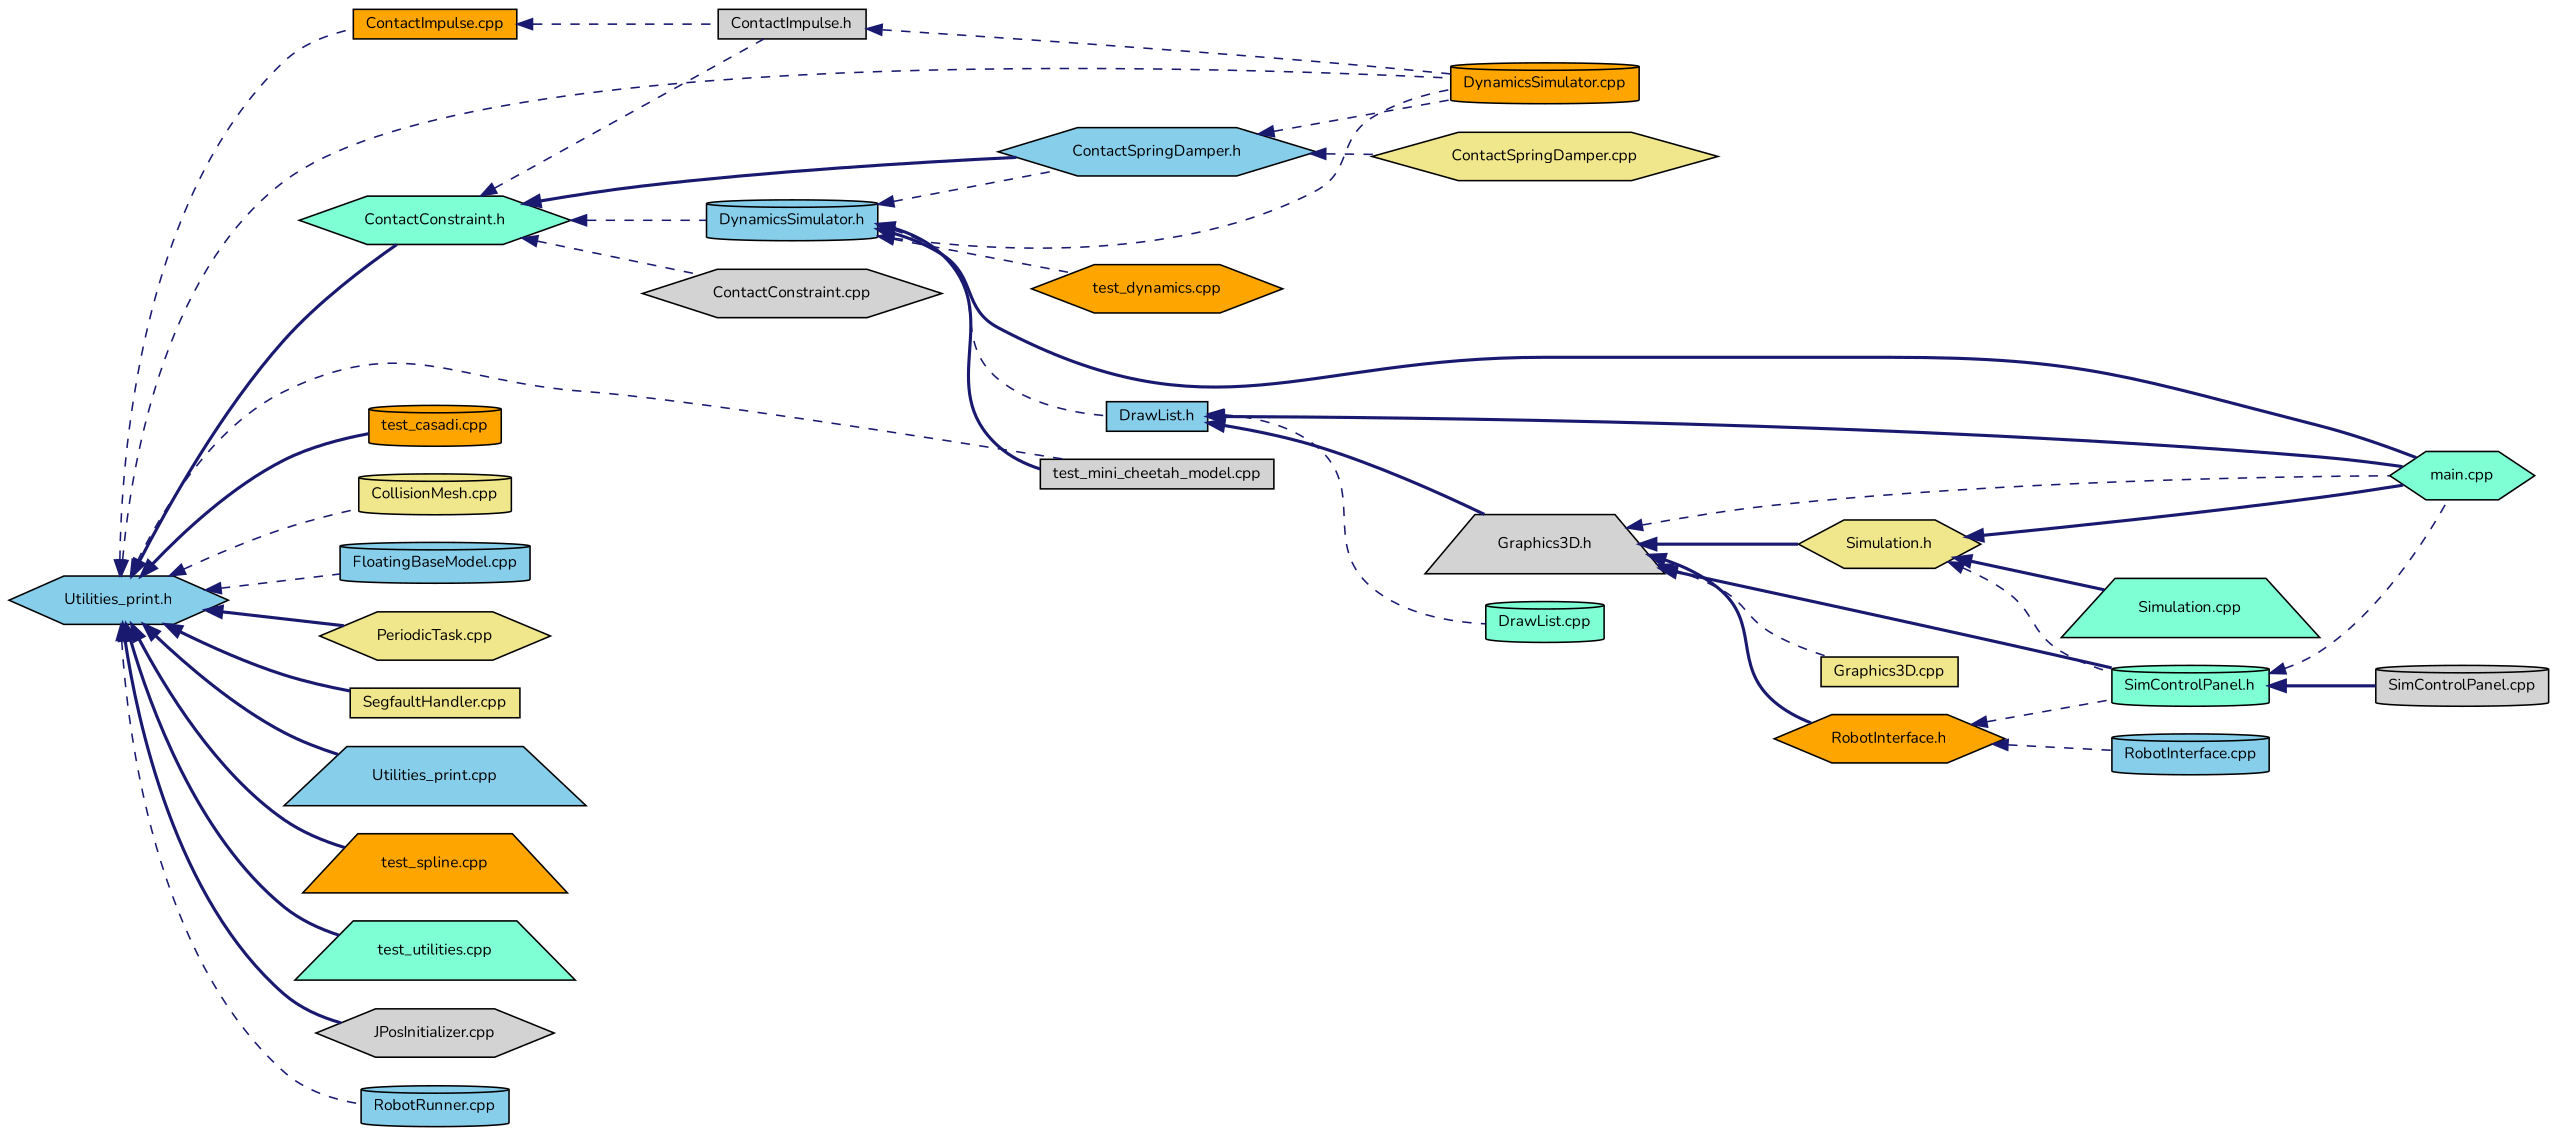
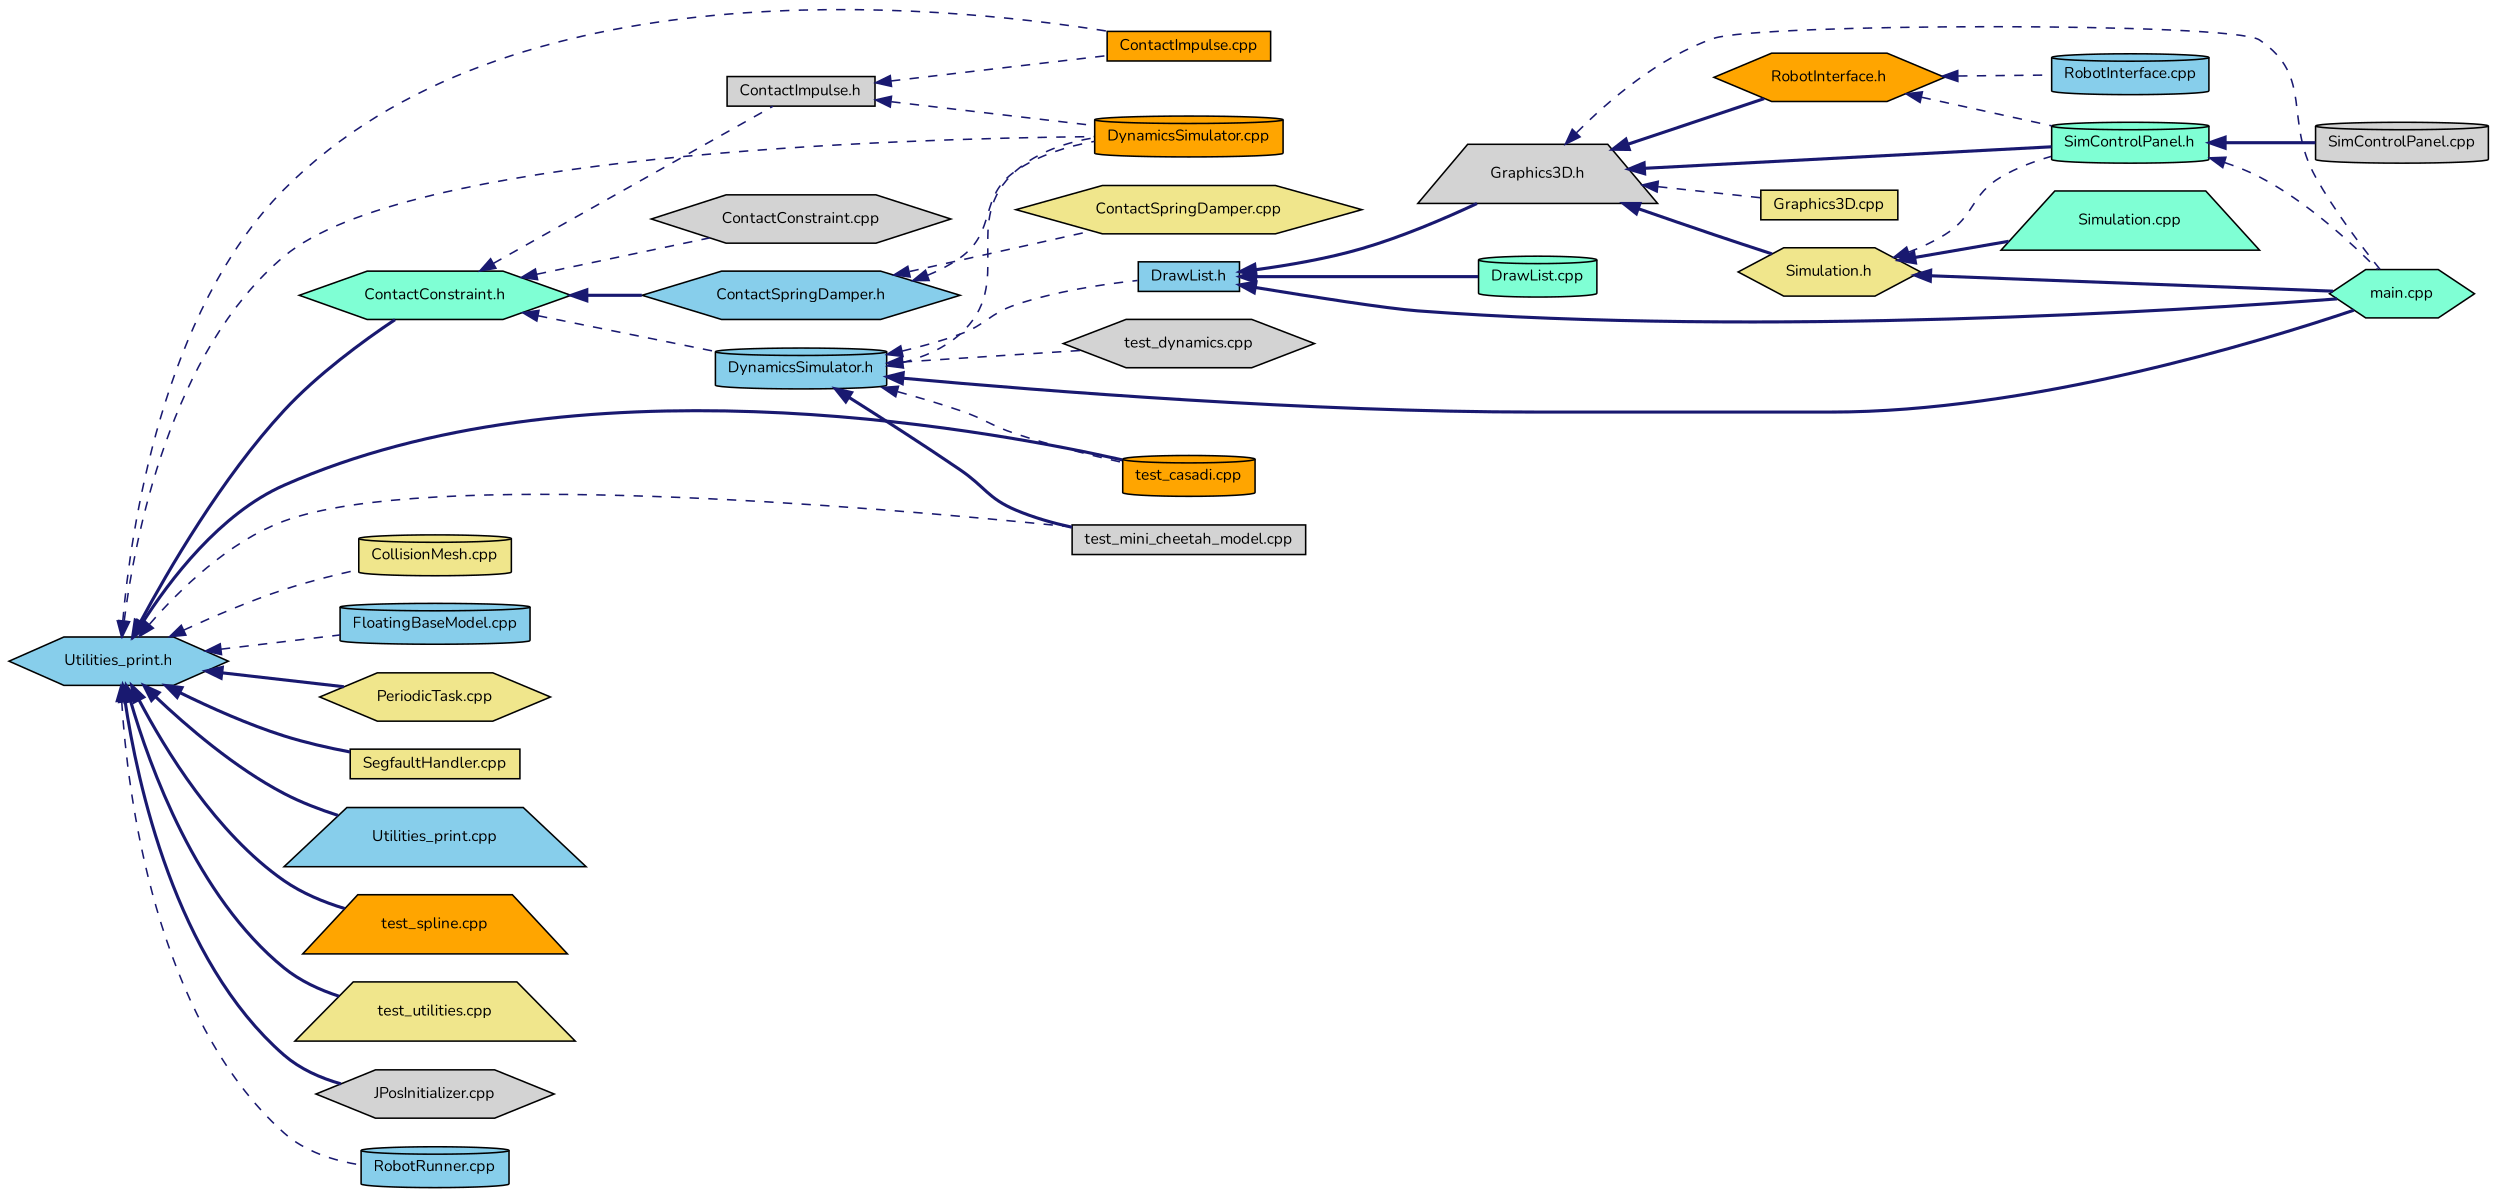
(625, 24) -> (999, 68)
(976, 186) -> (998, 427)
(1157, 289) -> (1189, 344)
(1345, 528) -> (1367, 277)
(435, 951) -> (435, 1012)
